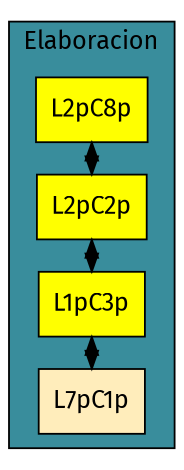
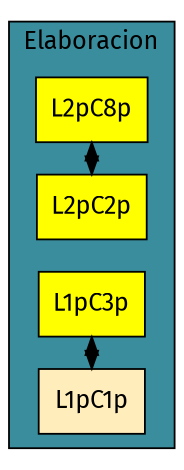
(92, 253) -> none
(92, 401) -> (92, 401)
